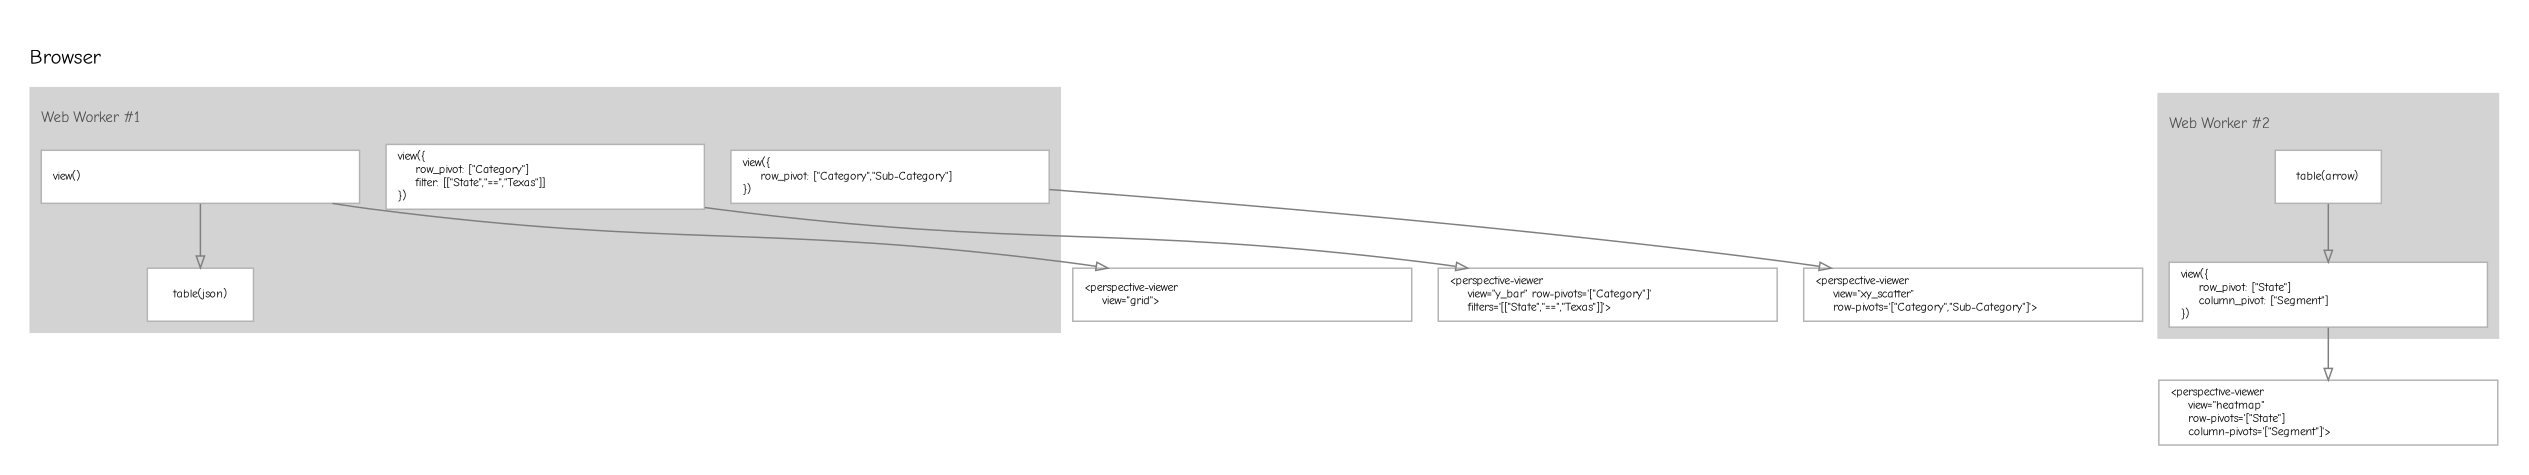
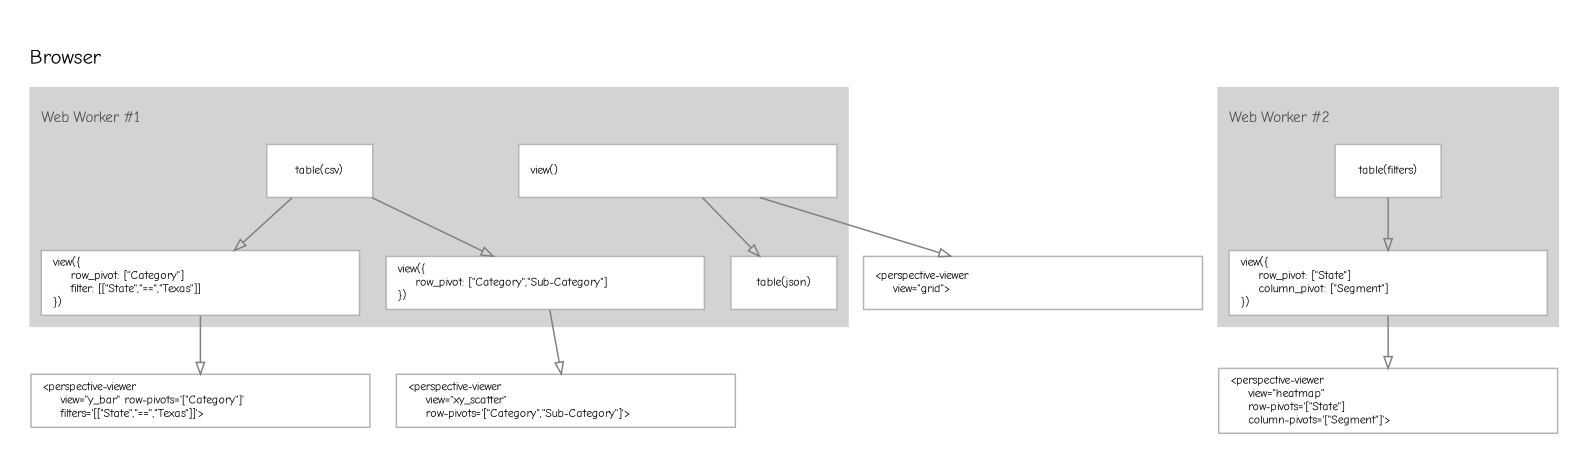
none -> (320, 171)
(2328, 177) -> (1388, 171)
